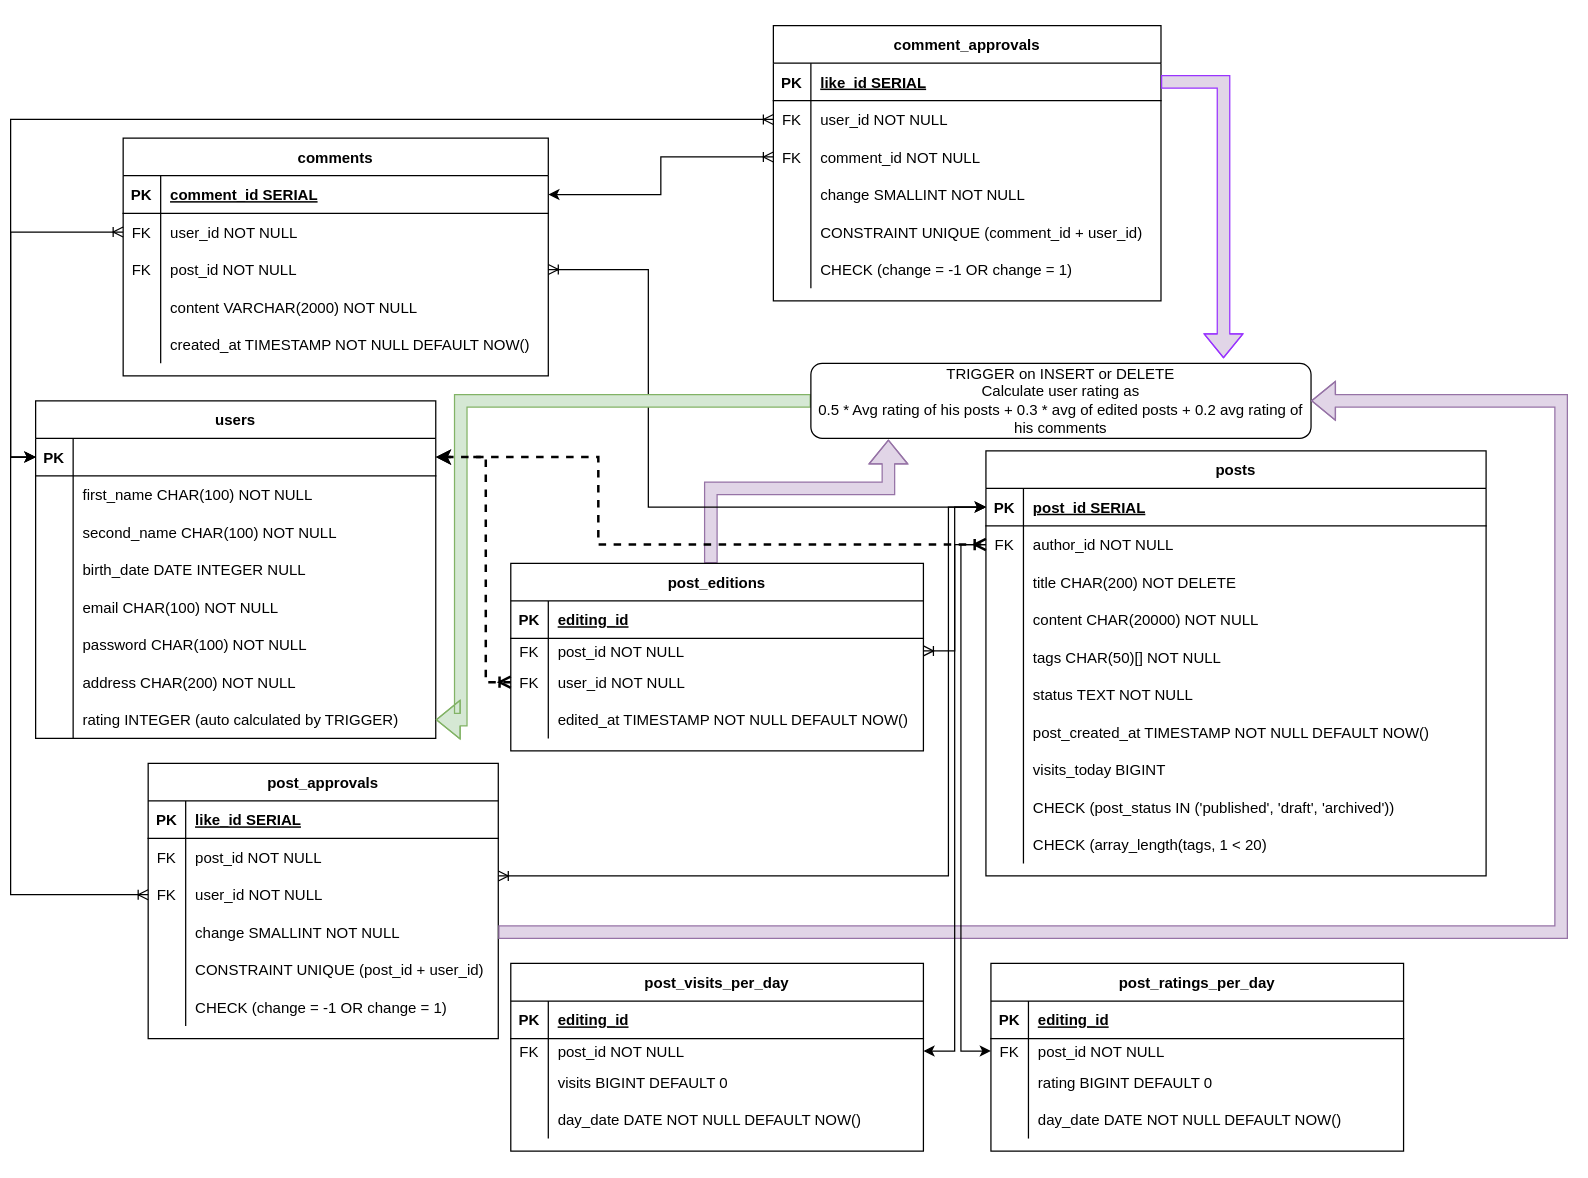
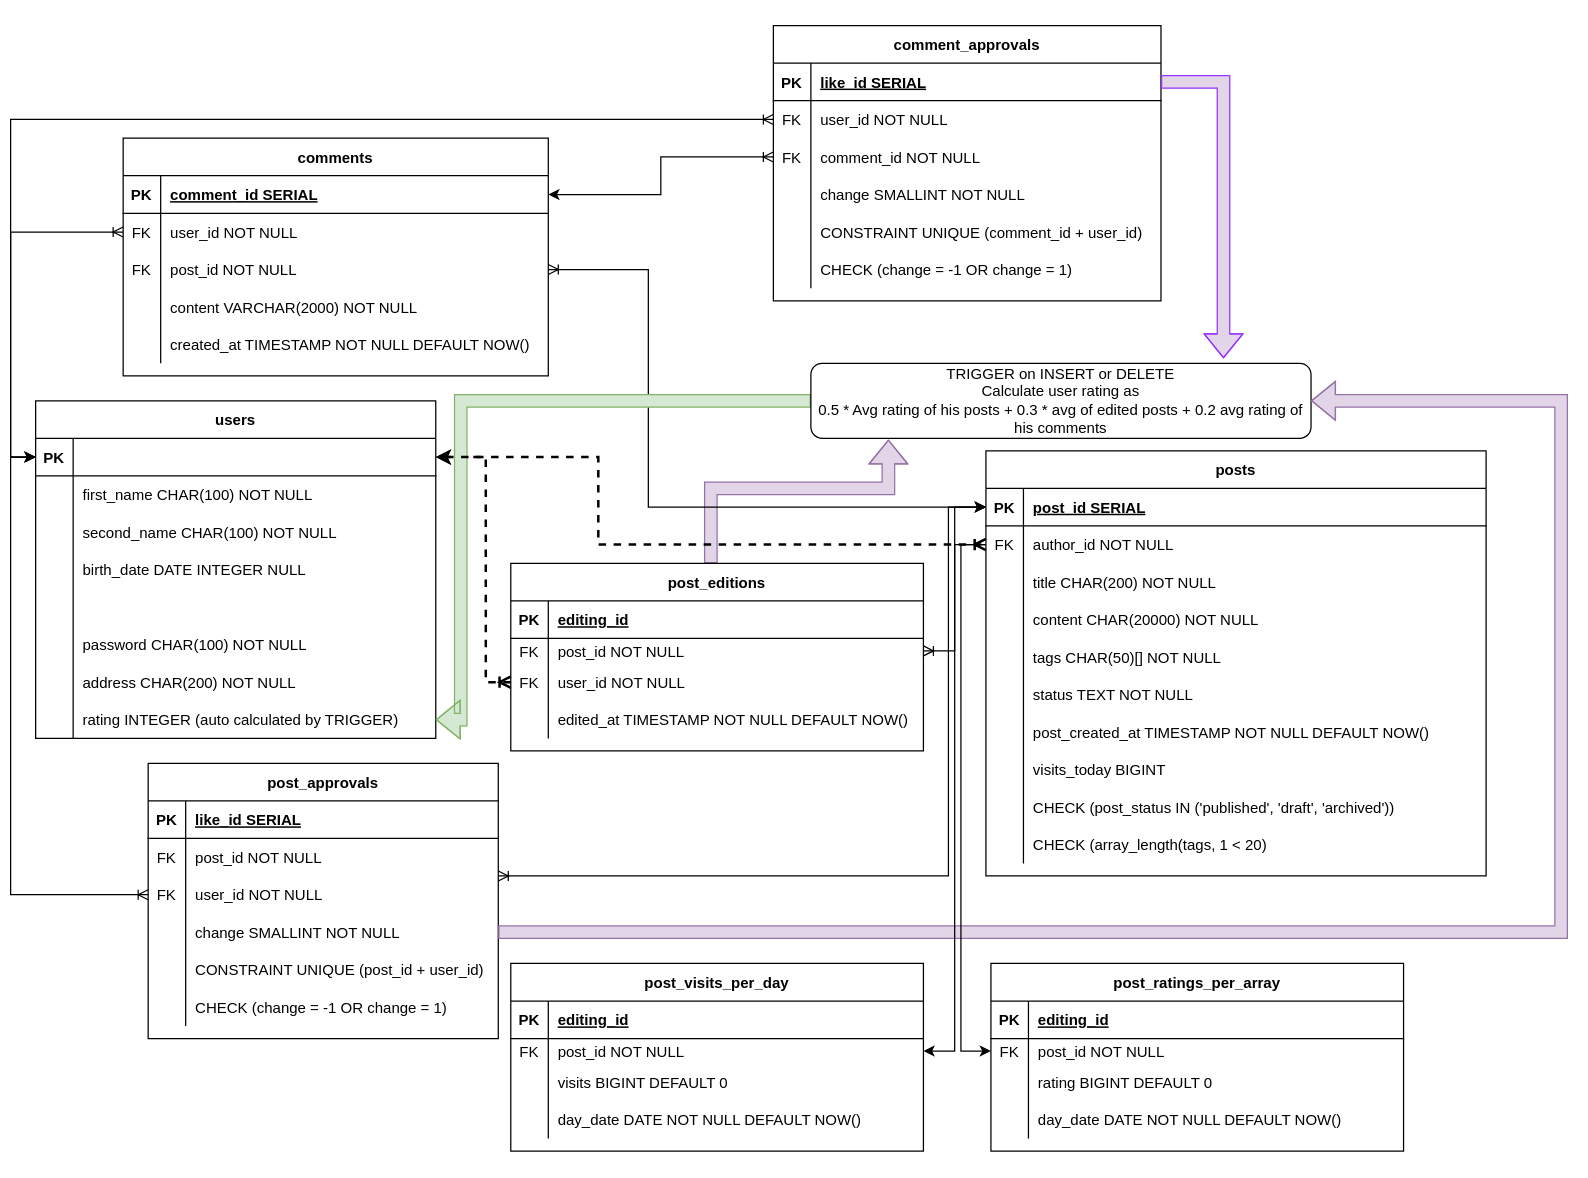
(1132, 583) -> (1124, 583)
(254, 607) -> none
(1196, 983) -> (1196, 983)
